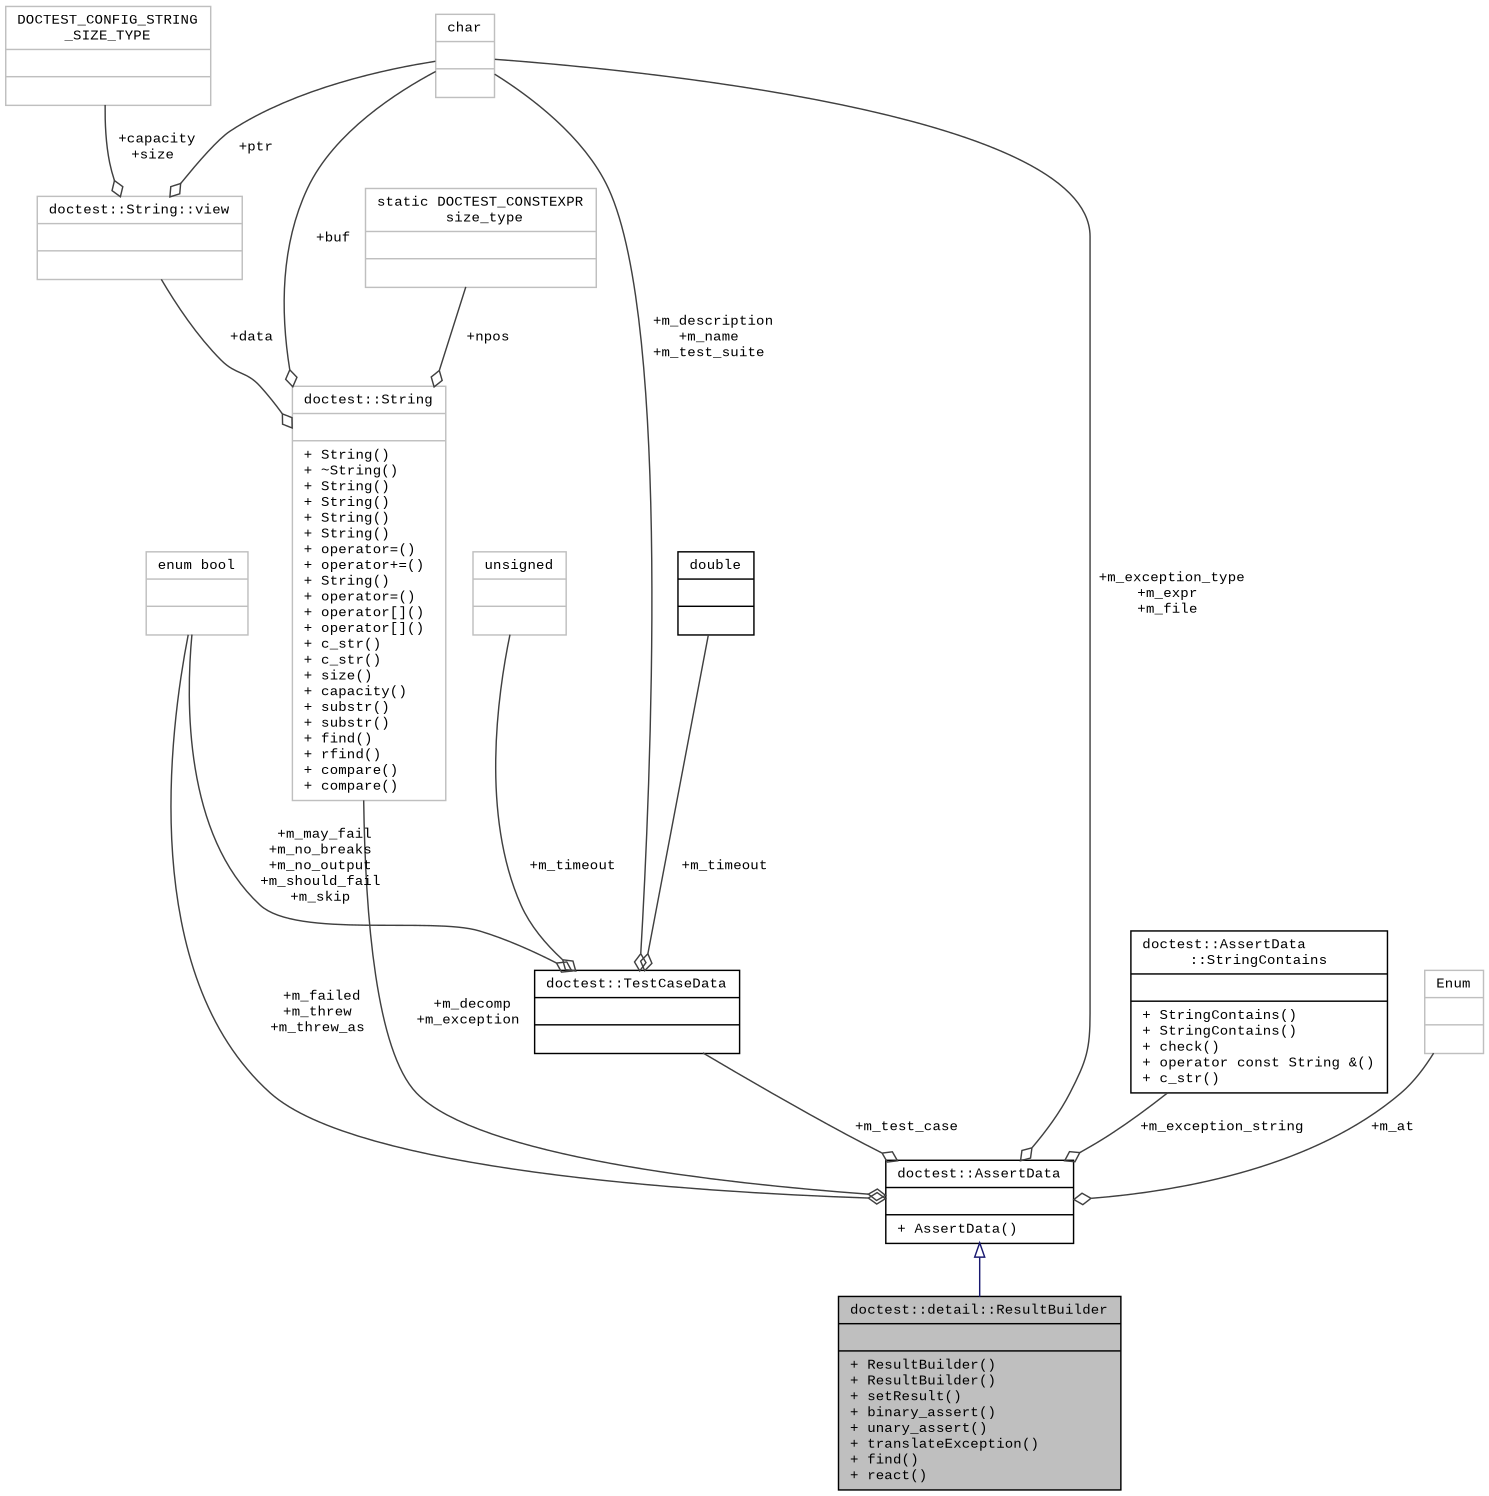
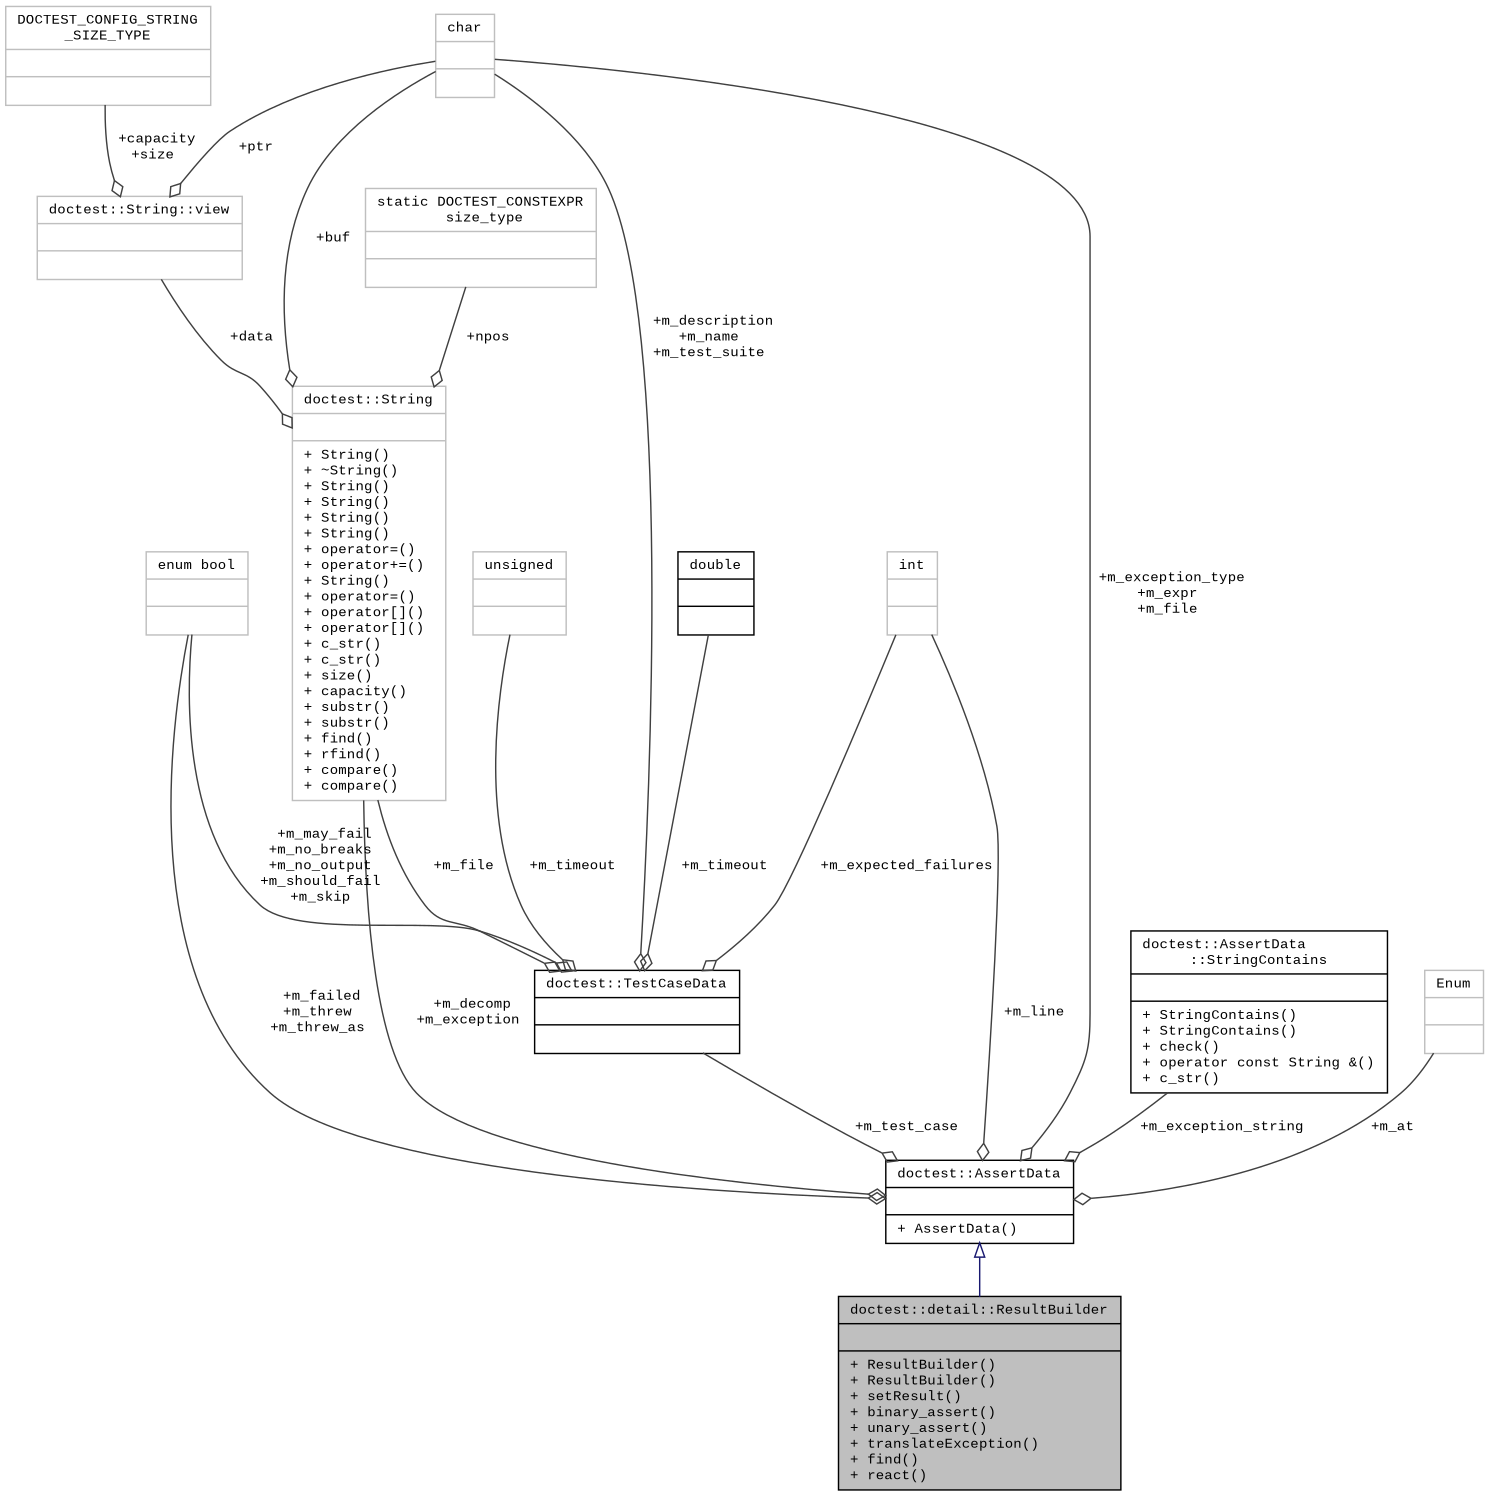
none -> (912, 593)
none -> (431, 912)
